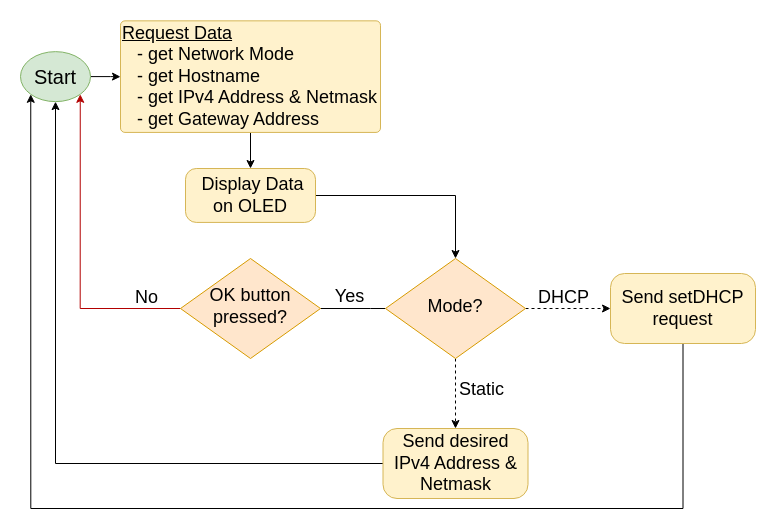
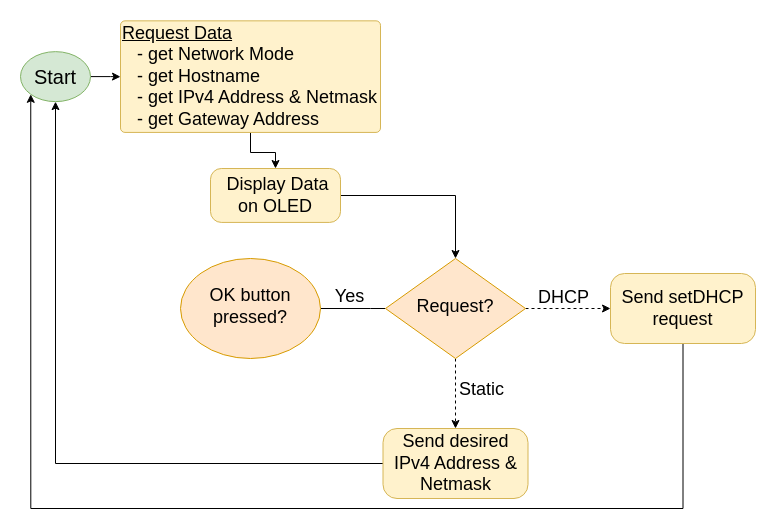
(251, 195) -> (276, 195)
(80, 255) -> none
(456, 307) -> (456, 307)
(251, 309) -> (251, 309)
